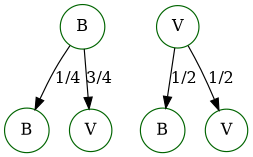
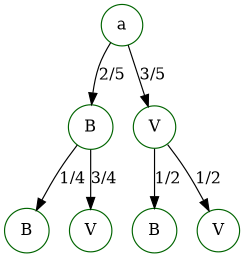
none -> (122, 25)
